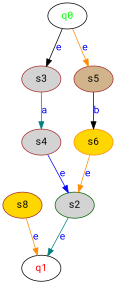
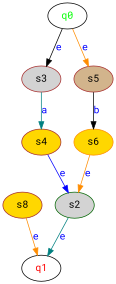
(41, 142) -> (41, 142)
